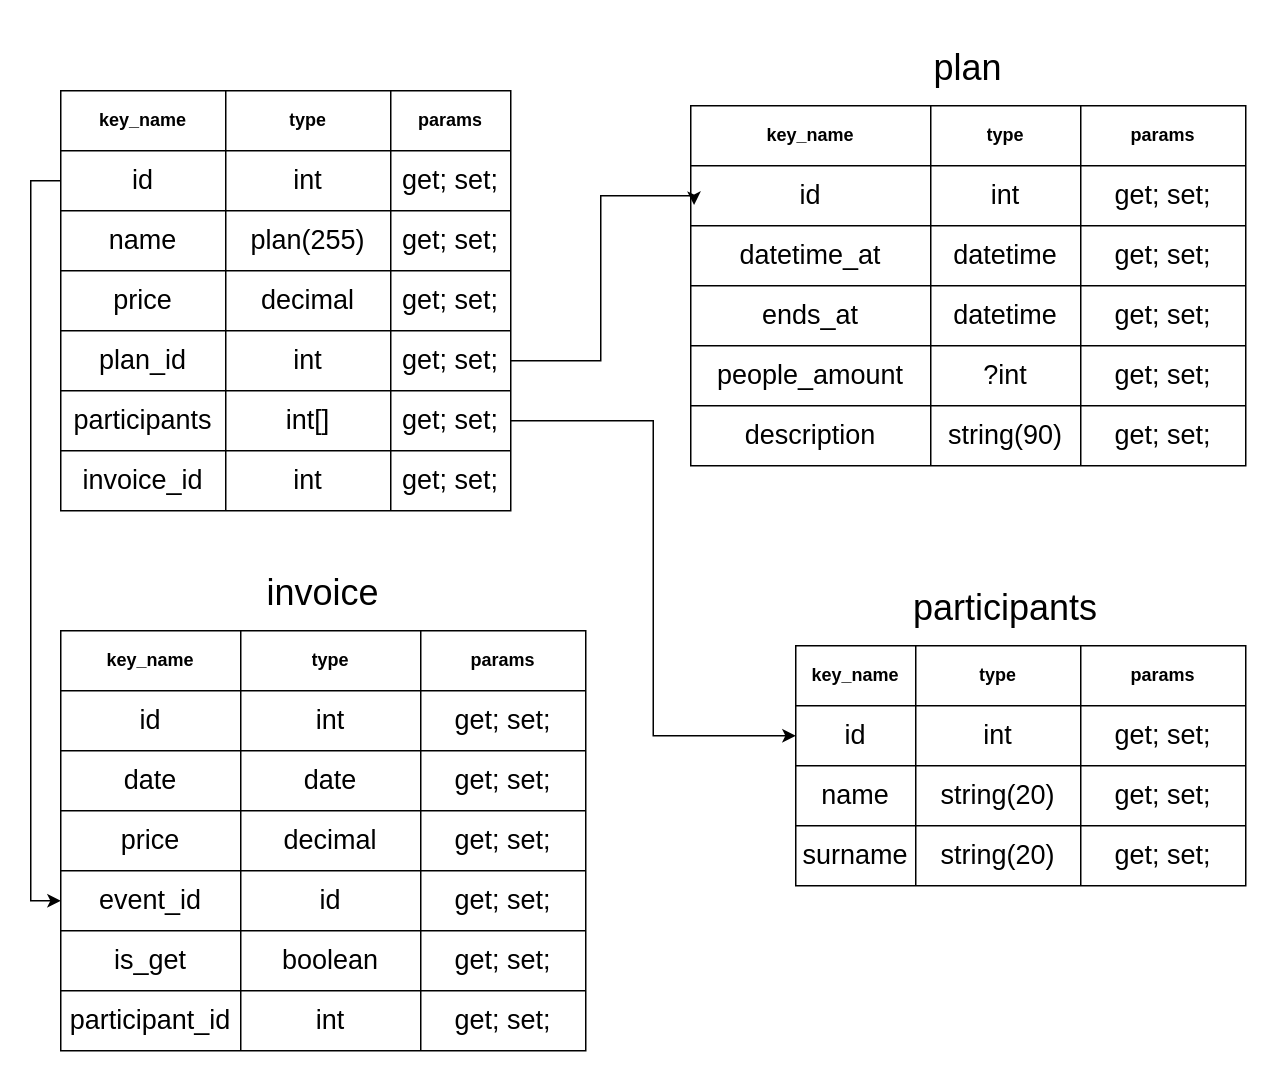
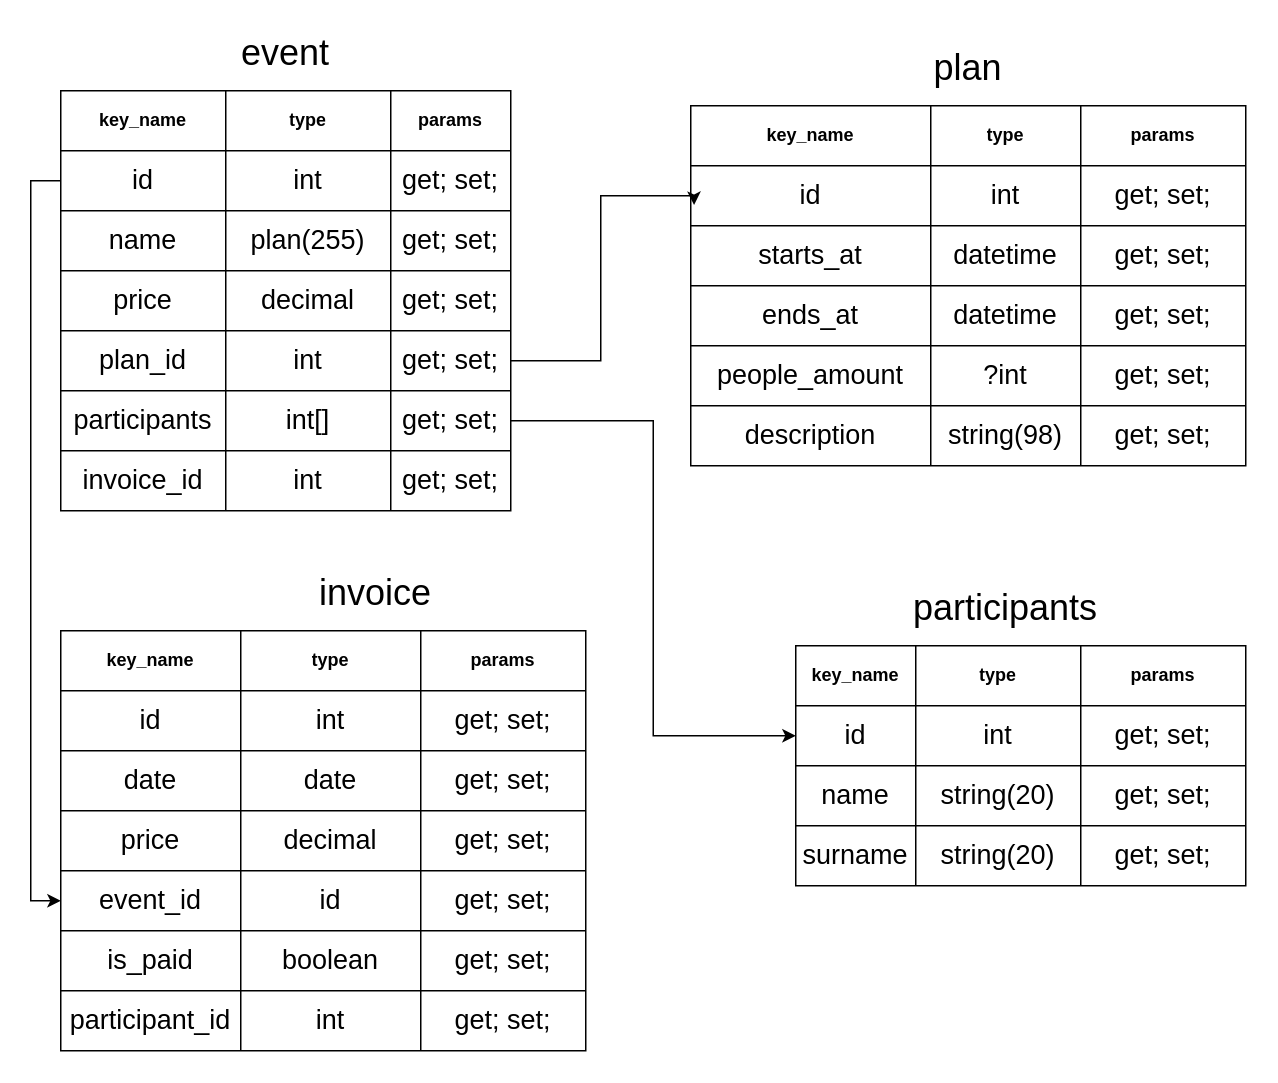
none -> (286, 53)
(811, 256) -> (811, 256)
(1006, 436) -> (1006, 436)
(323, 593) -> (376, 593)
(151, 961) -> (151, 961)
